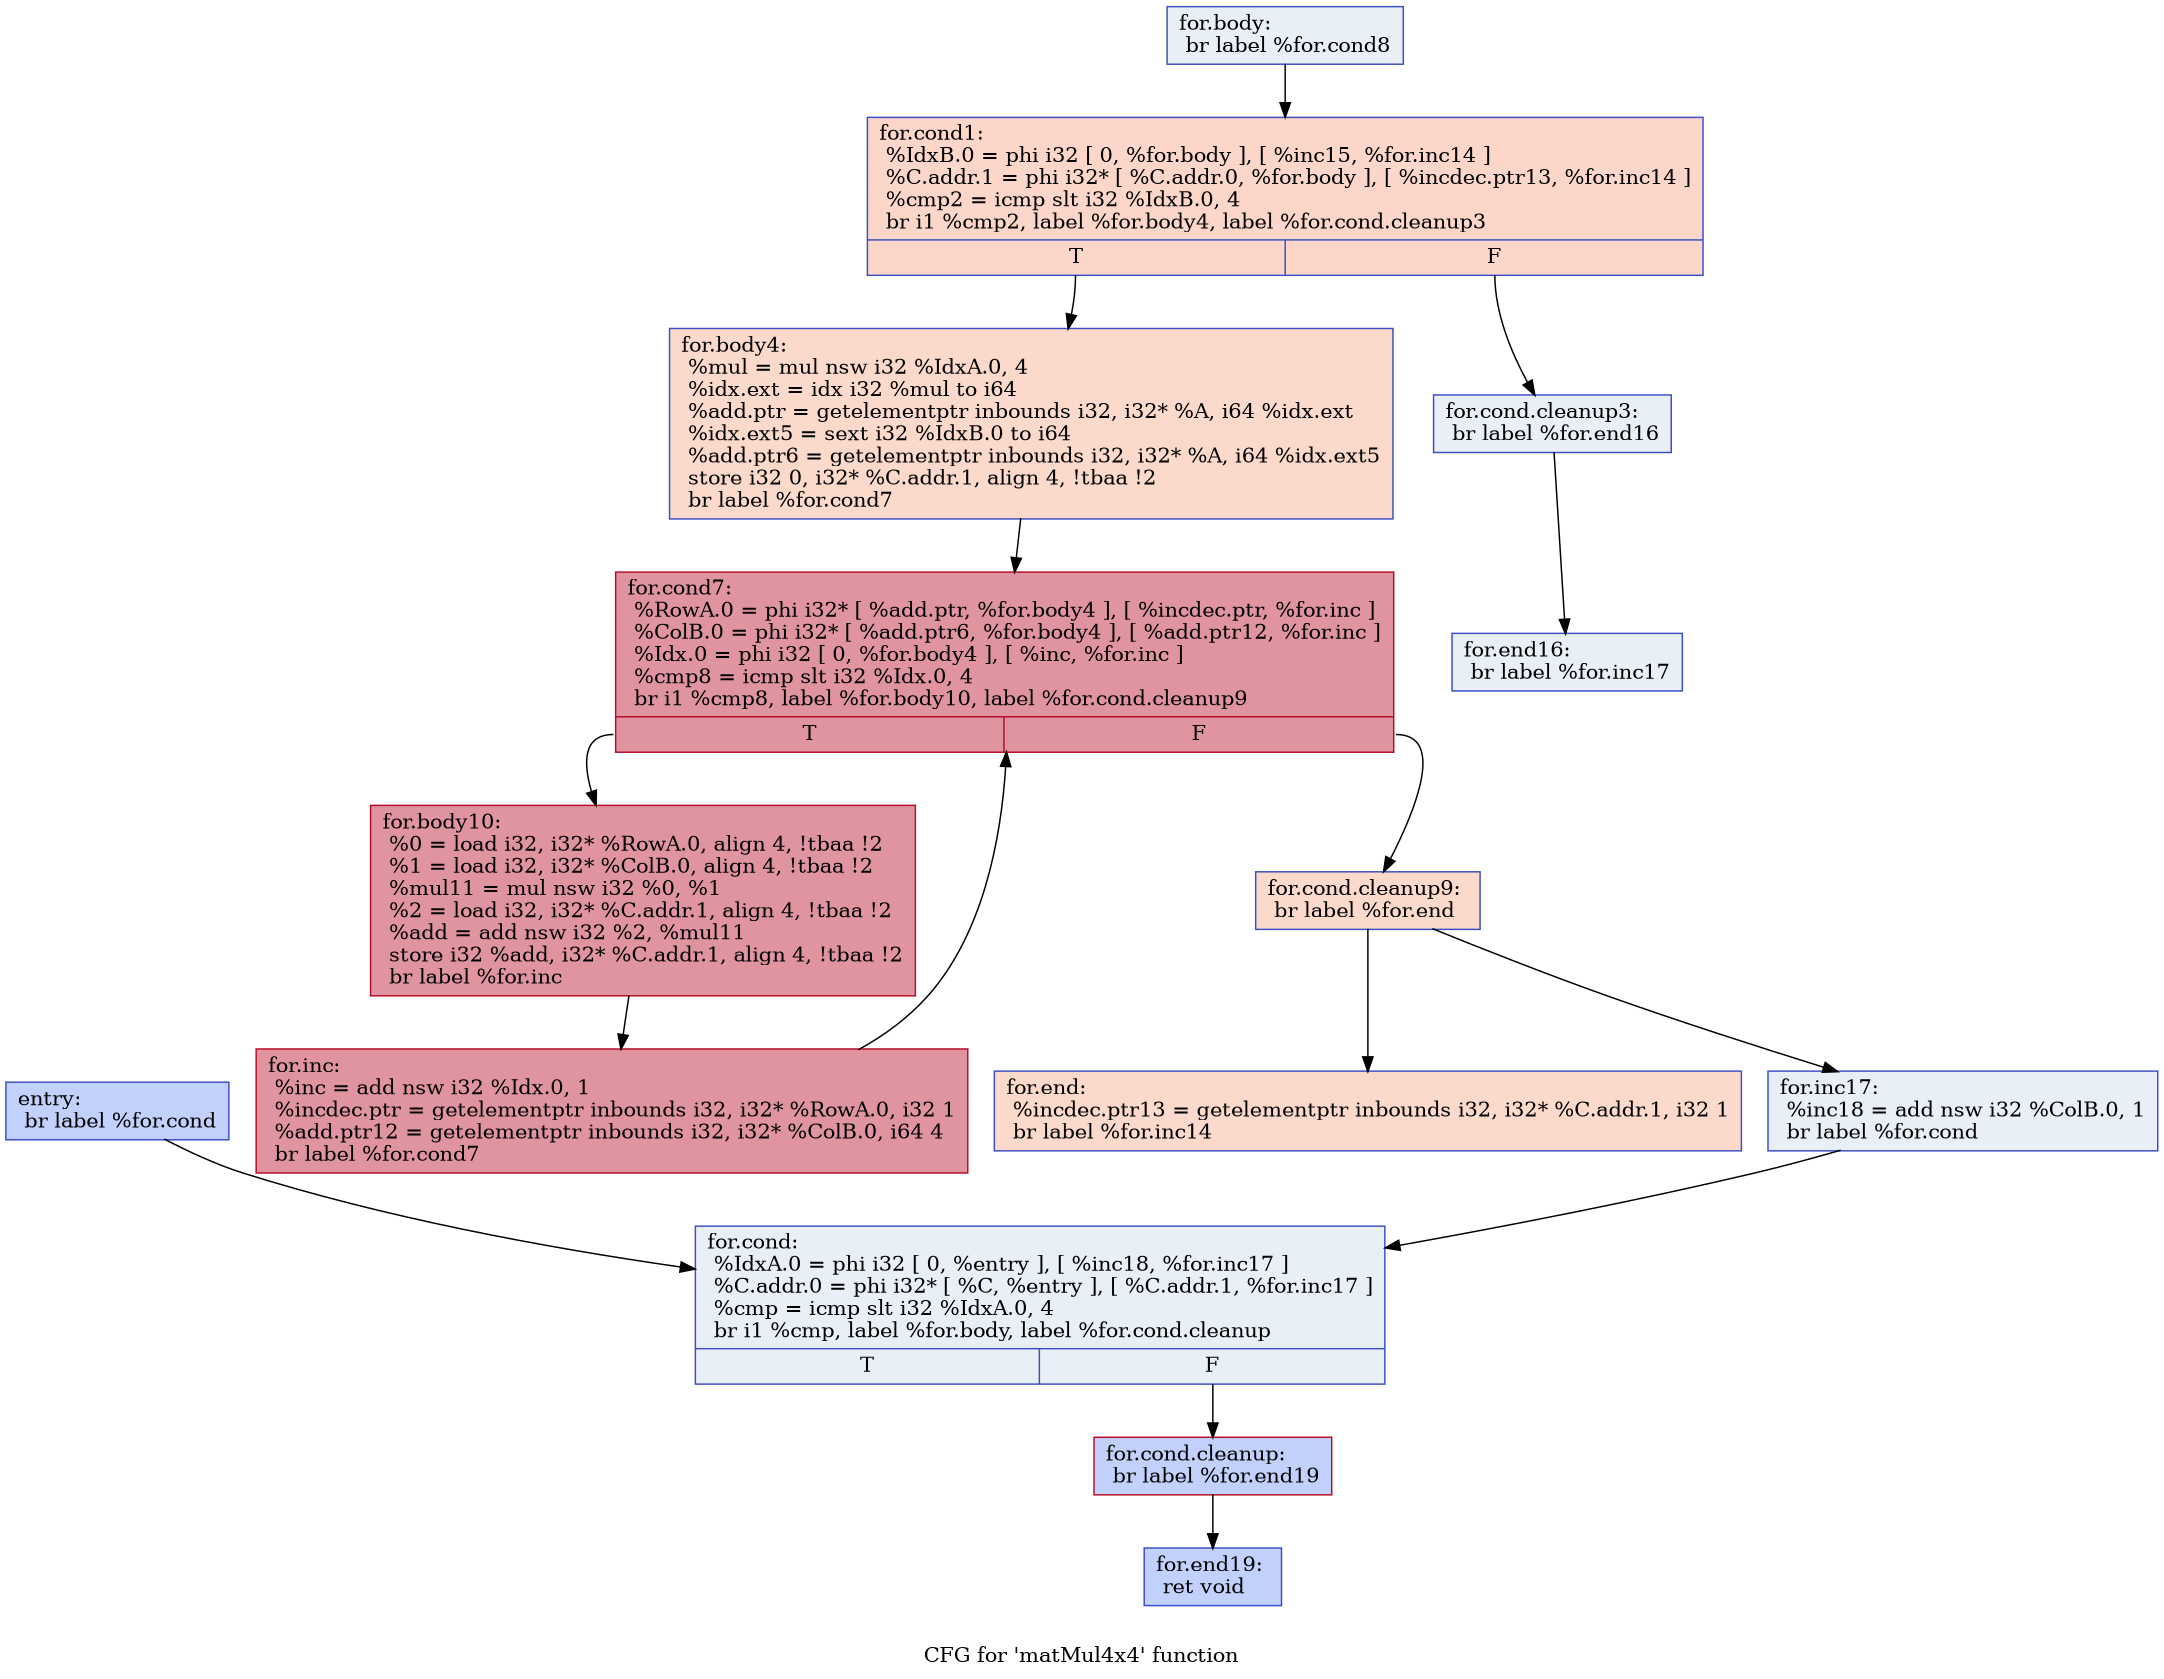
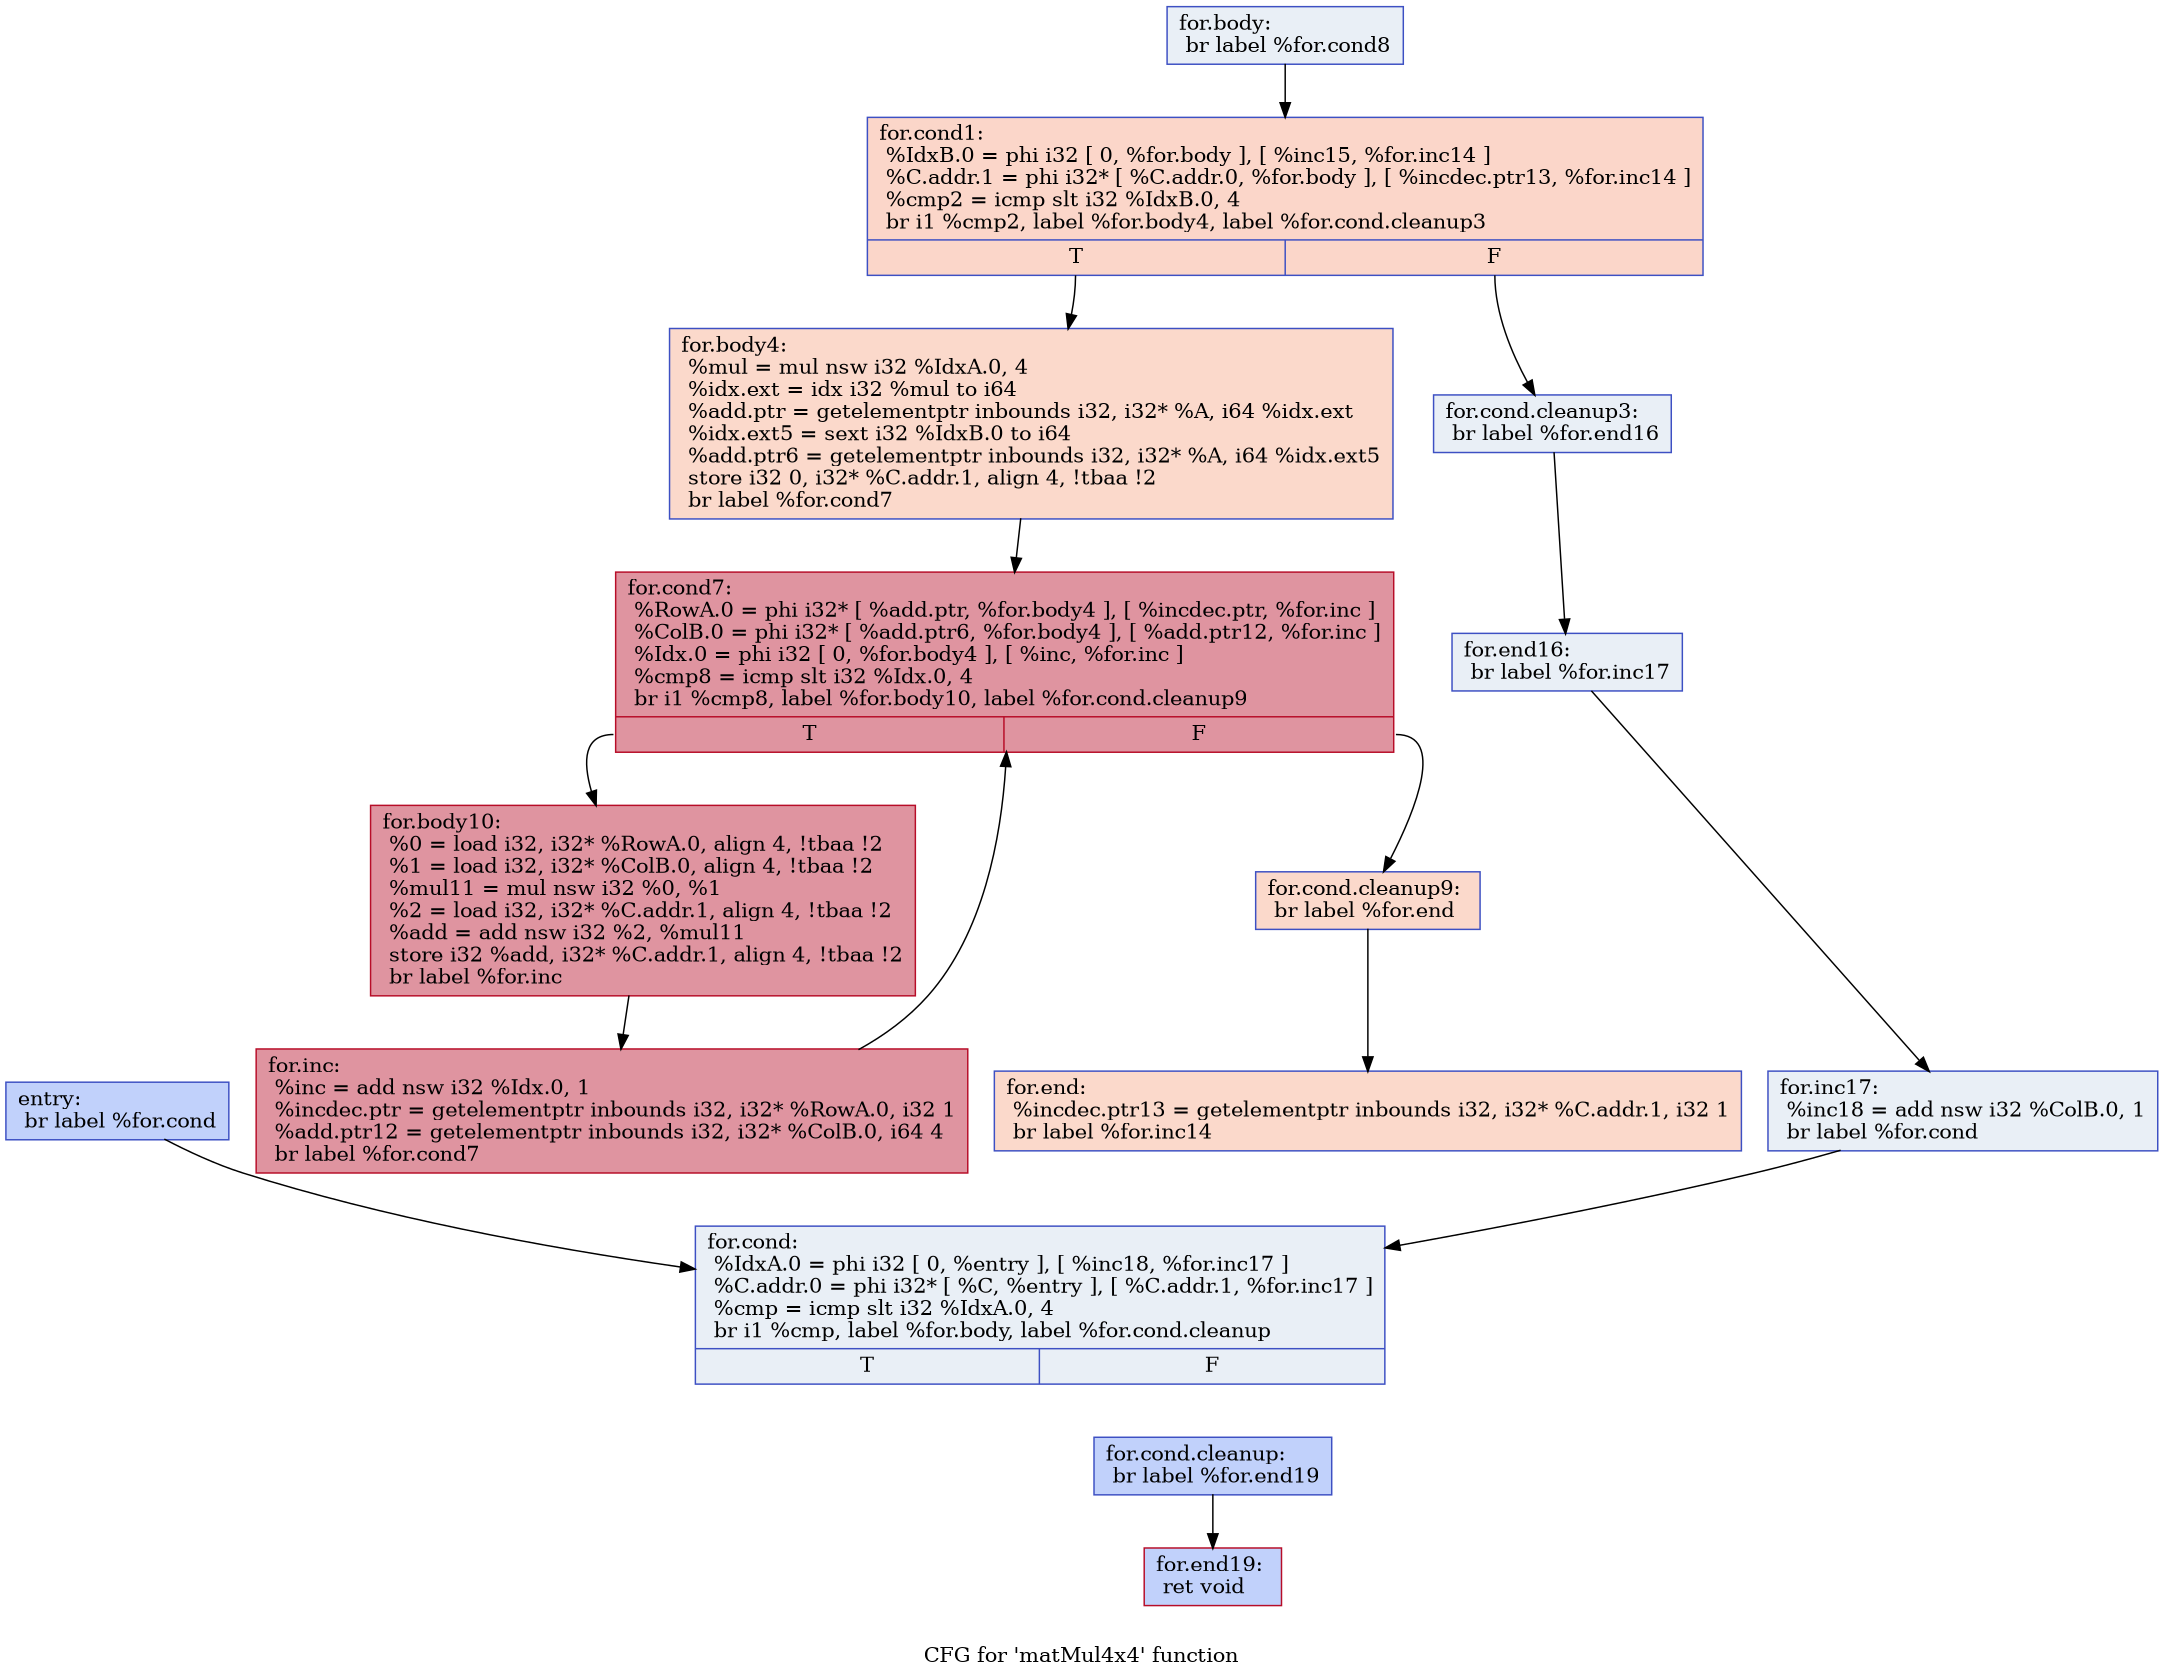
(1626, 1003) -> (1755, 876)
(1213, 1403) -> none
(1213, 1466) -> (1213, 1466)
(1213, 1577) -> (1213, 1577)
